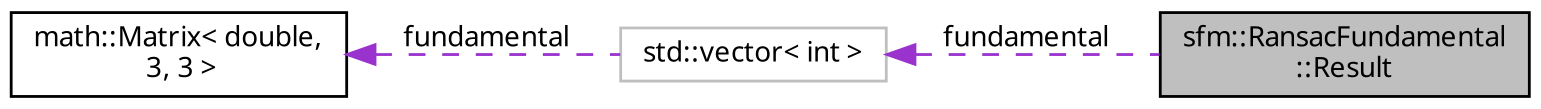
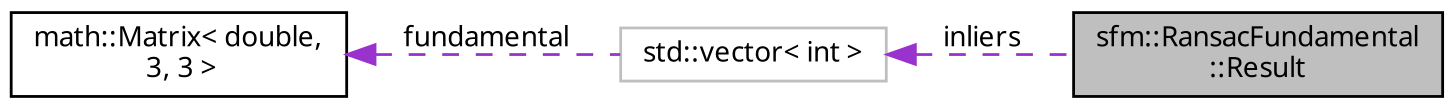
(1023, 39) -> (980, 39)
